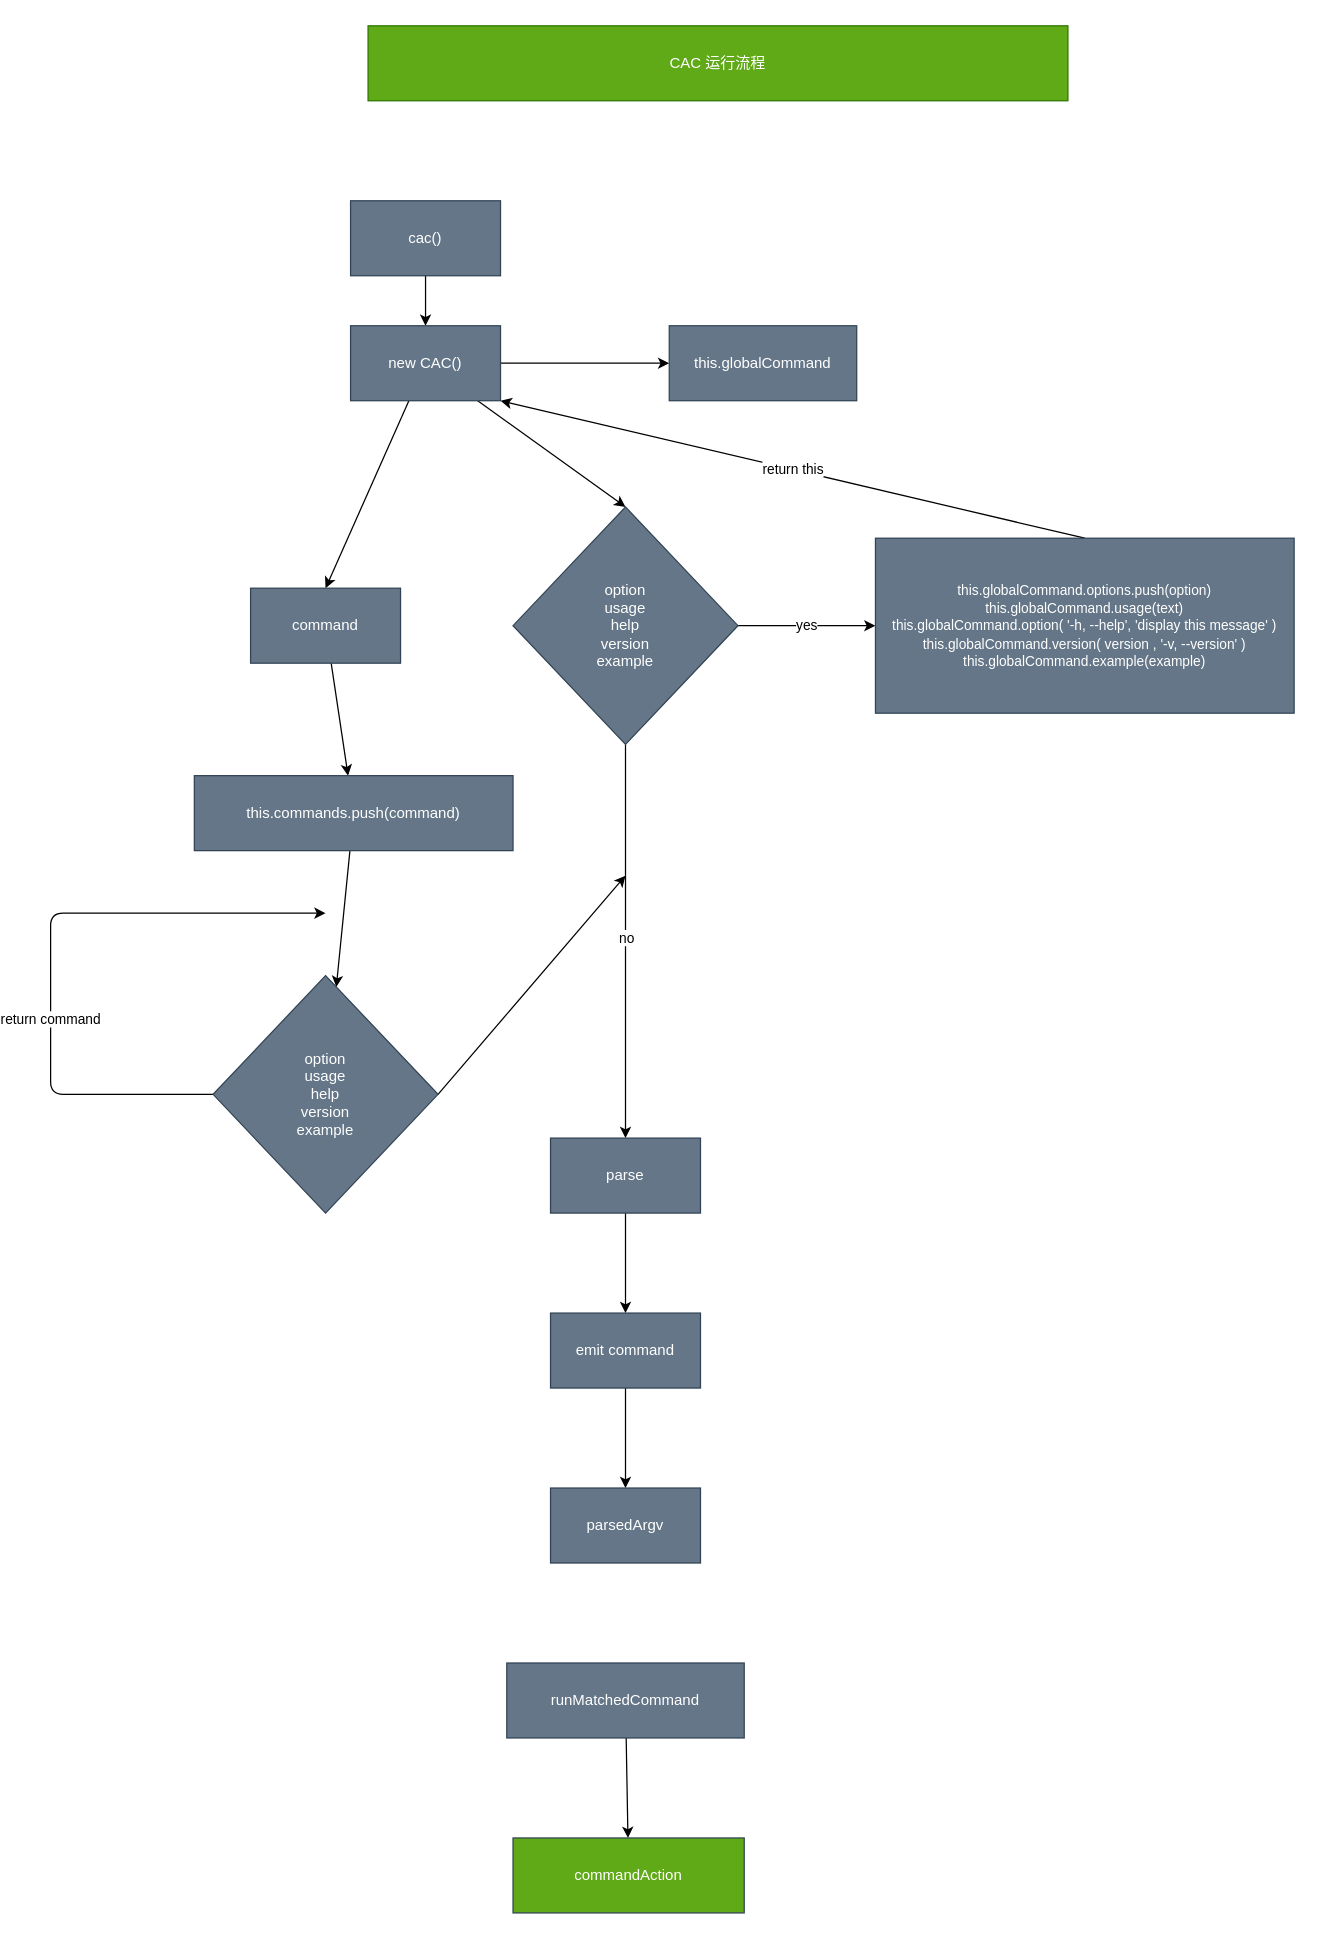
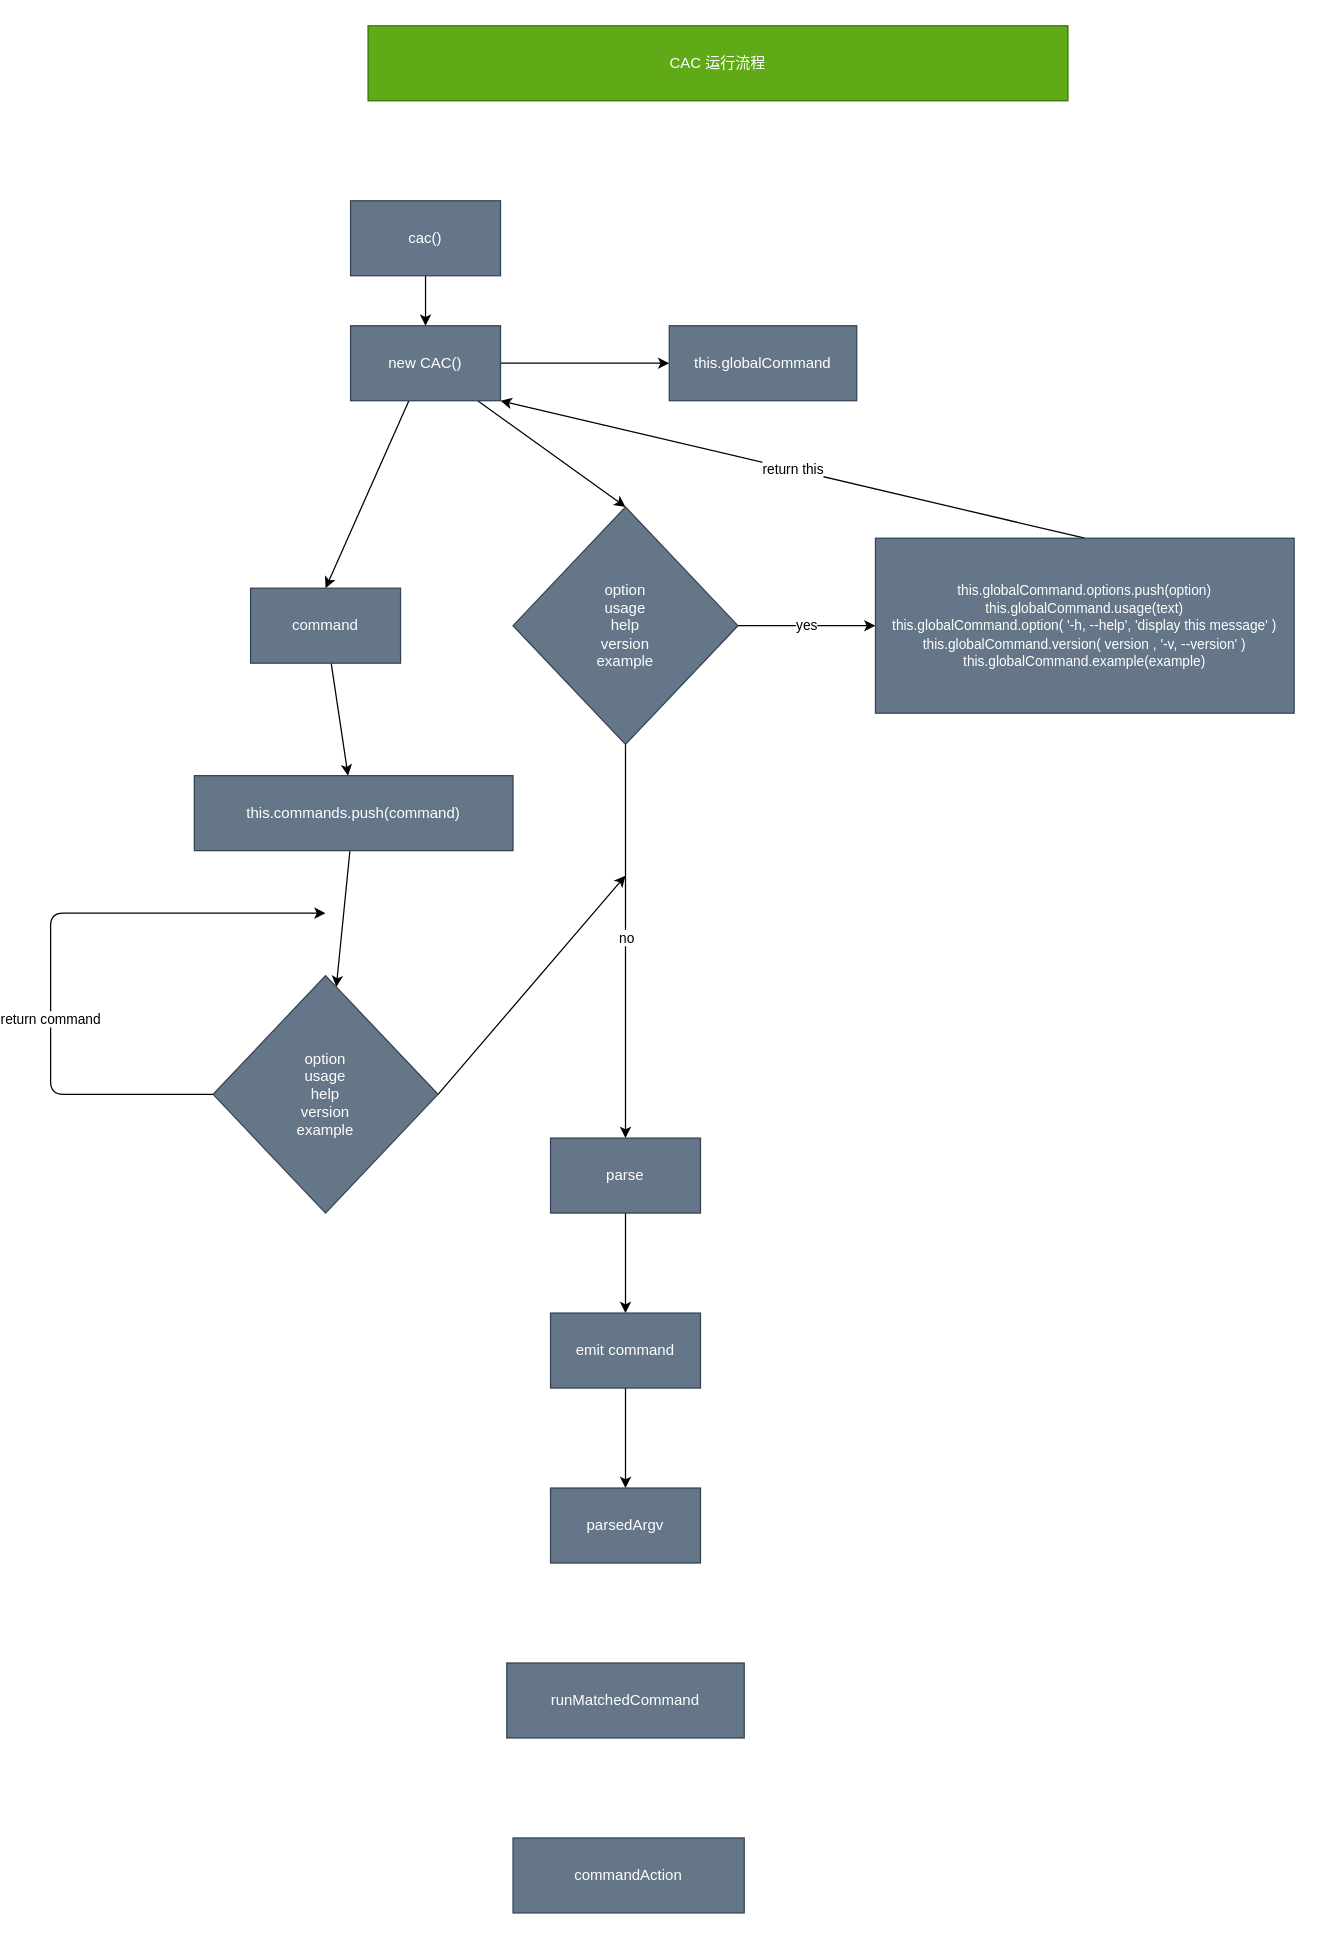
(627, 1784) -> none
(629, 1876) -> (629, 1876)
